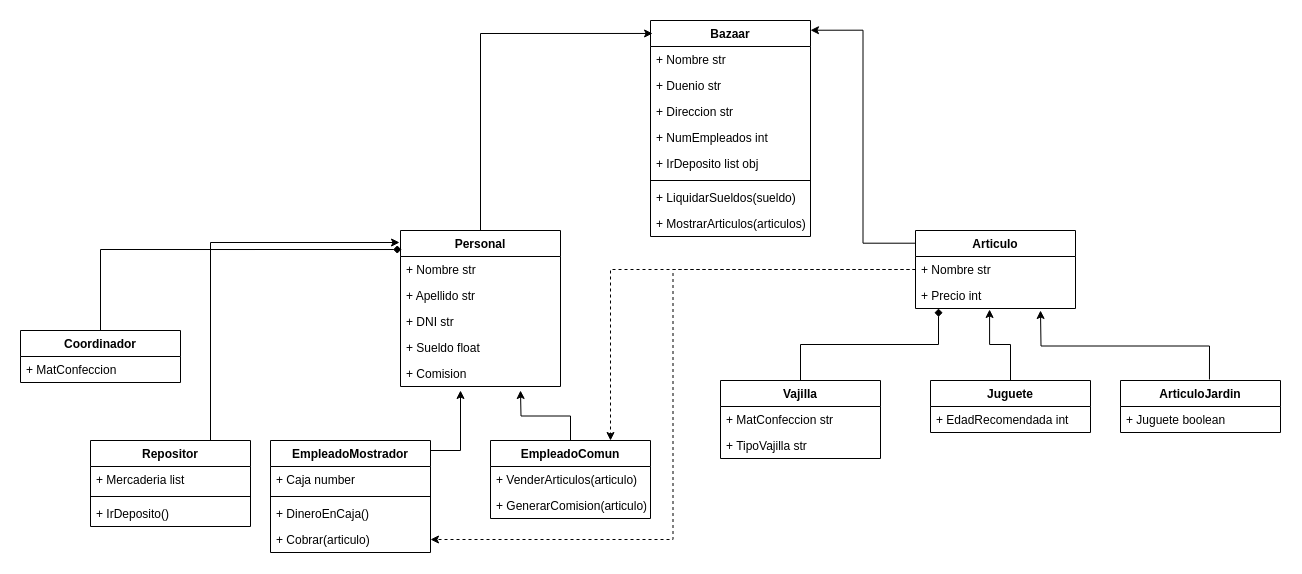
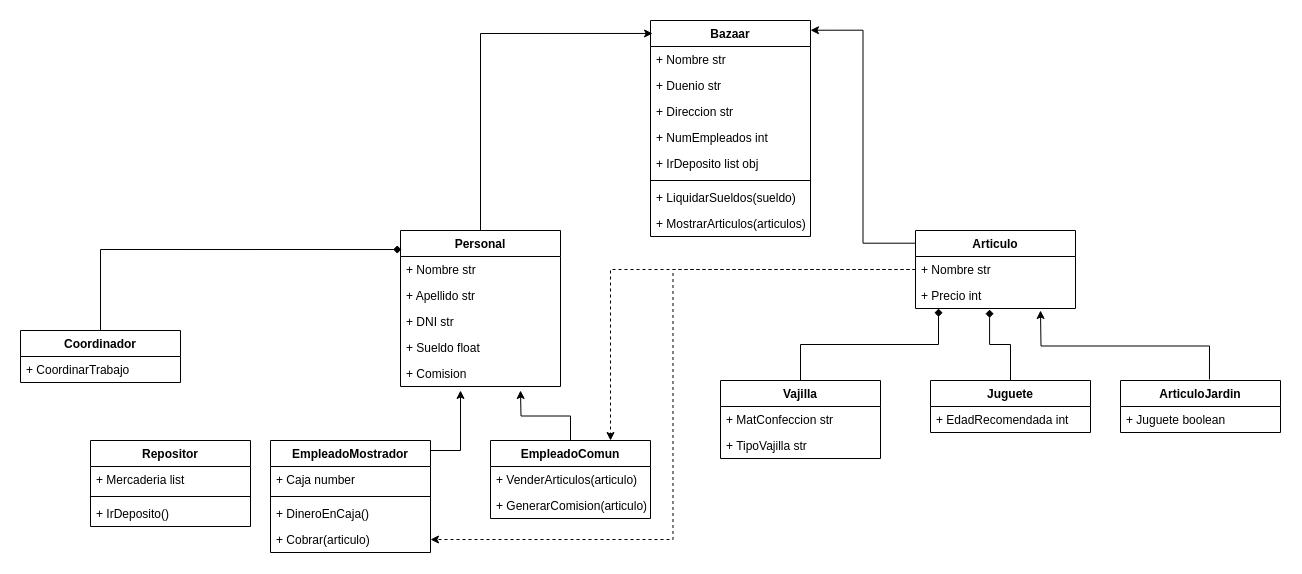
(211, 252) -> none
(990, 318) -> (990, 318)
(73, 370) -> (83, 370)
